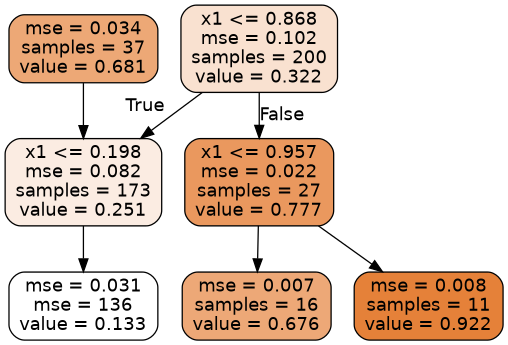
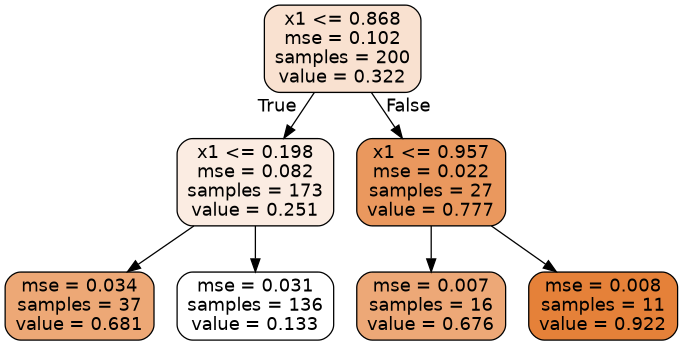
(83, 104) -> (166, 245)
(83, 306) -> (255, 306)
